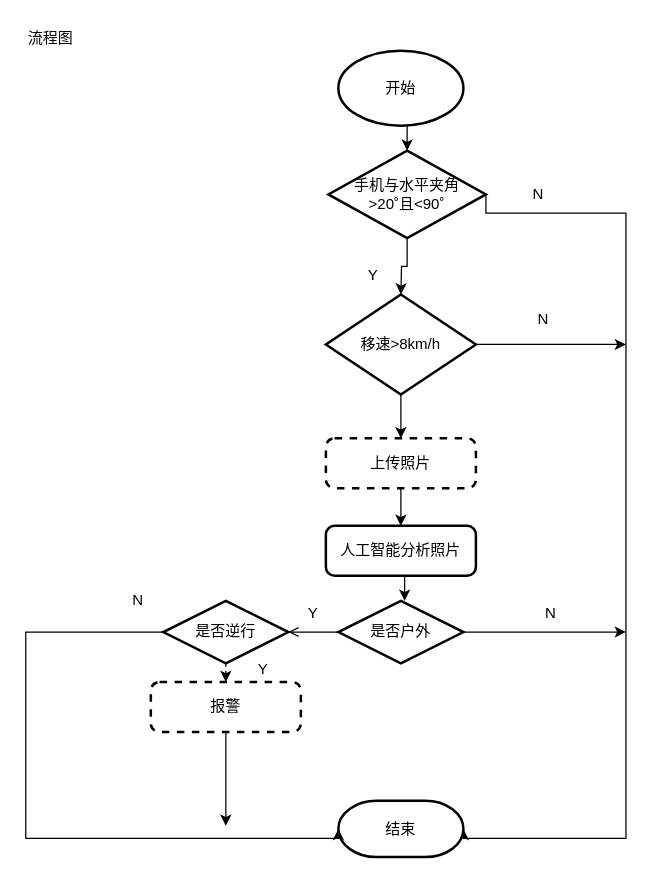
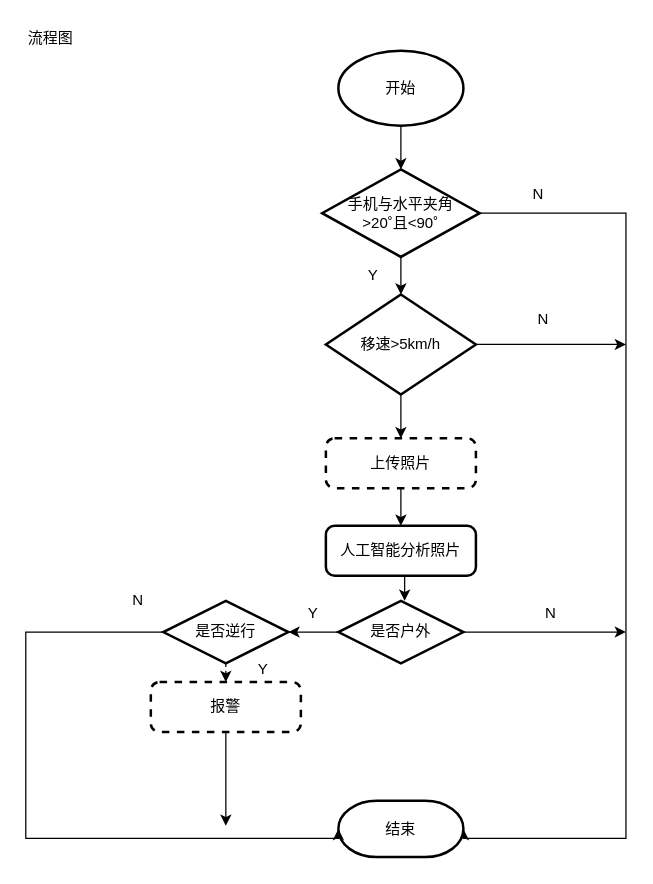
(407, 194) -> (401, 213)
(401, 344) -> (401, 344)
(295, 632) -> (298, 632)
